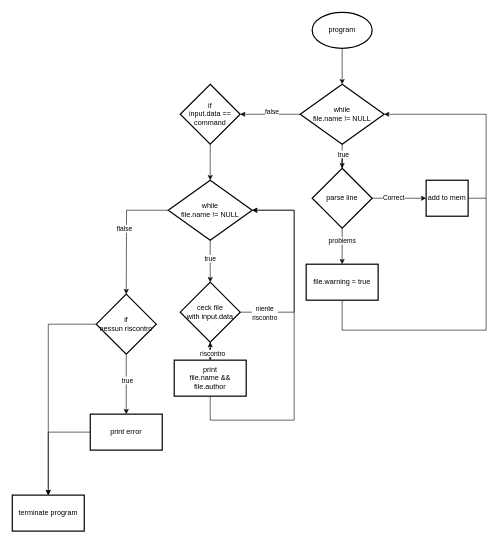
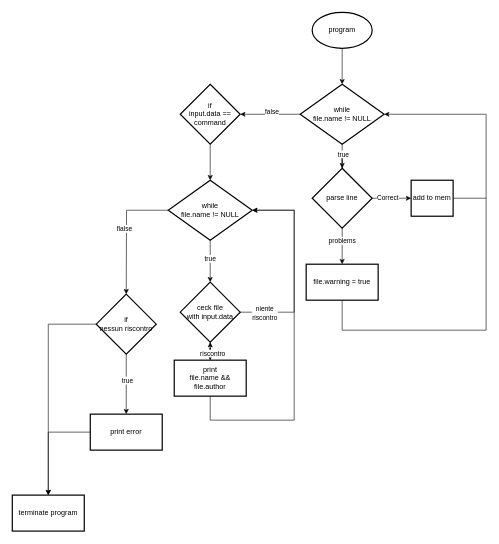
(447, 198) -> (432, 198)
